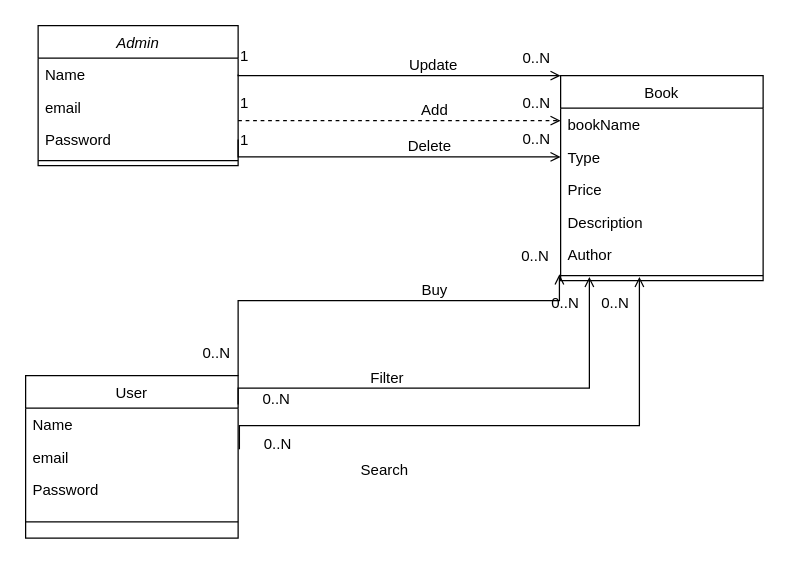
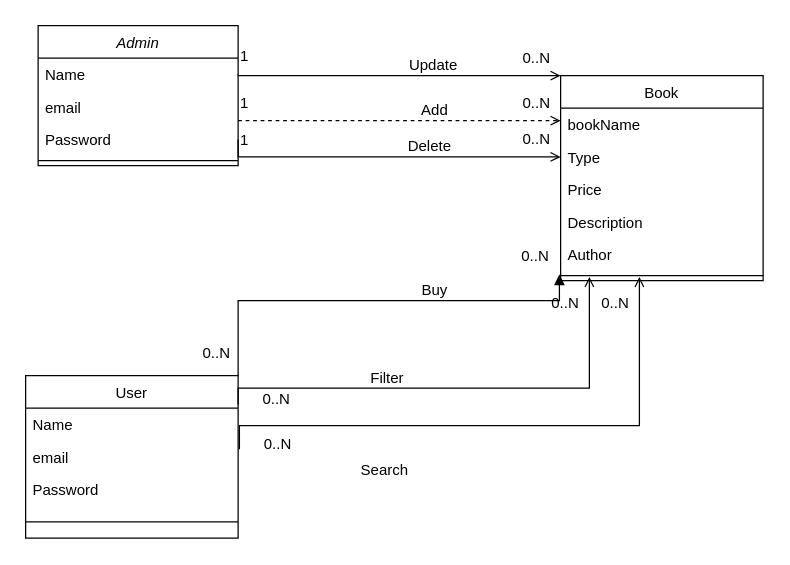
(559, 284) -> (559, 286)
